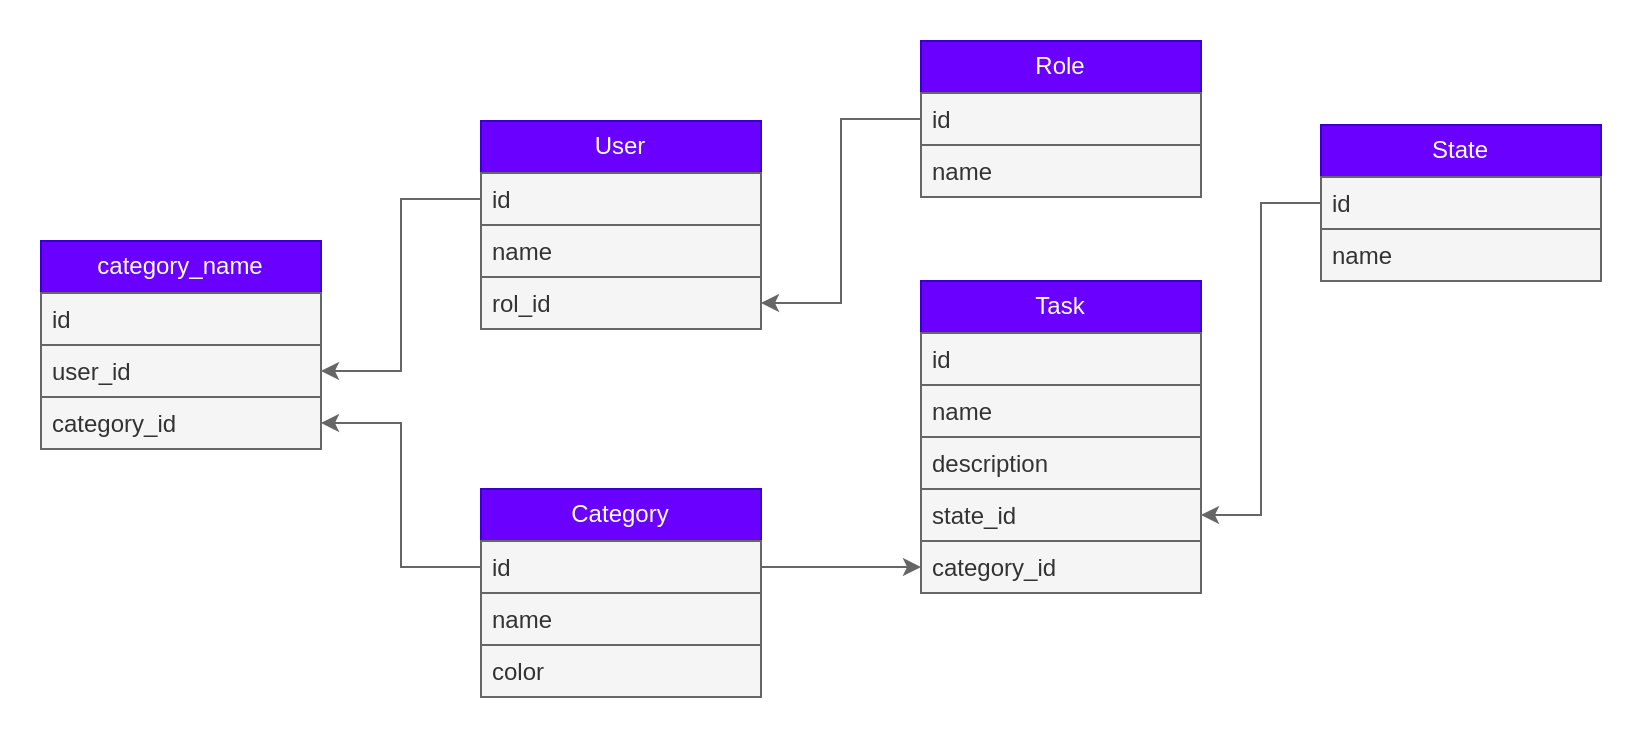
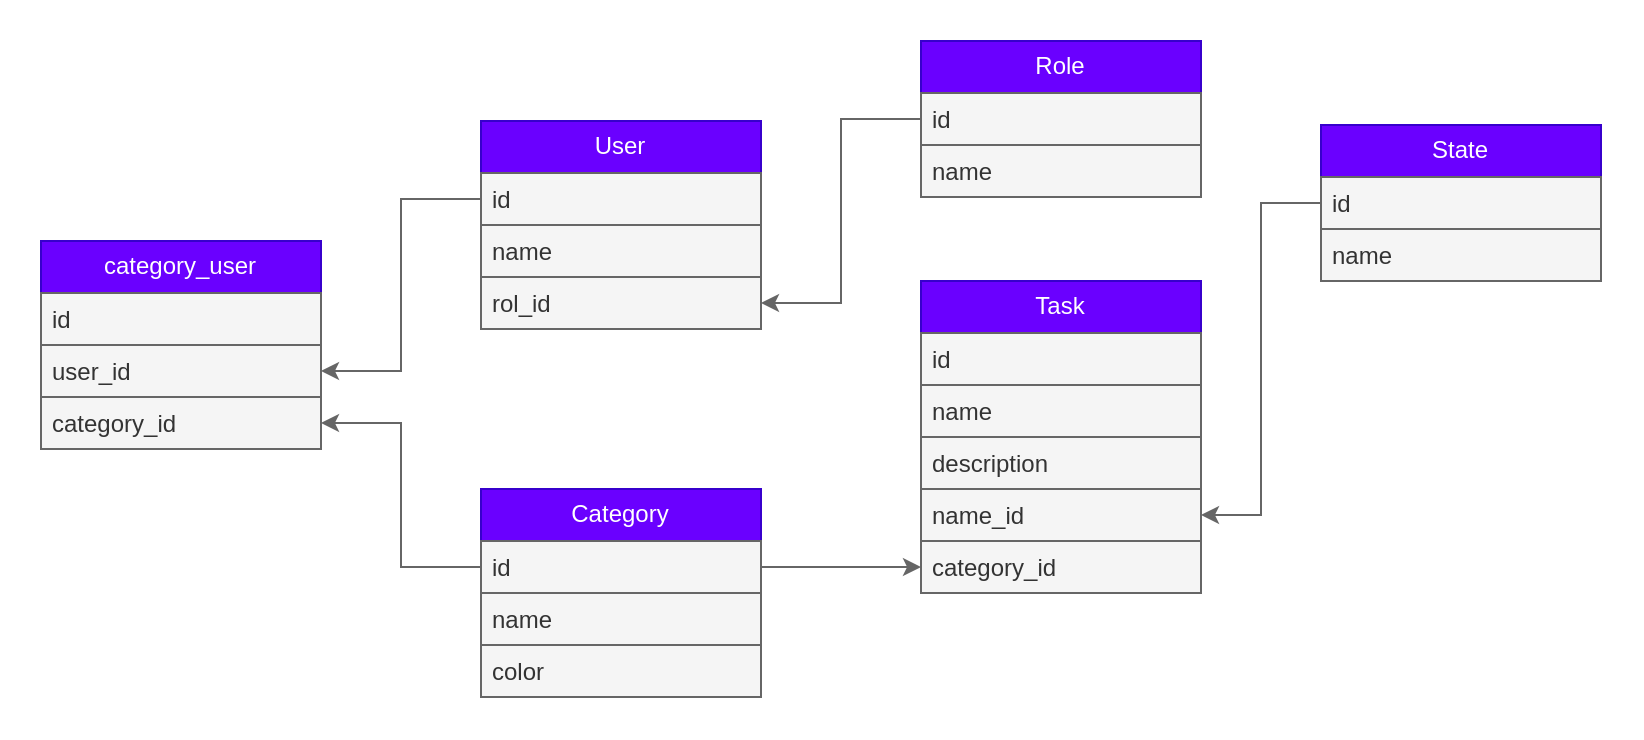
(181, 267) -> (181, 267)
(984, 517) -> (977, 517)
